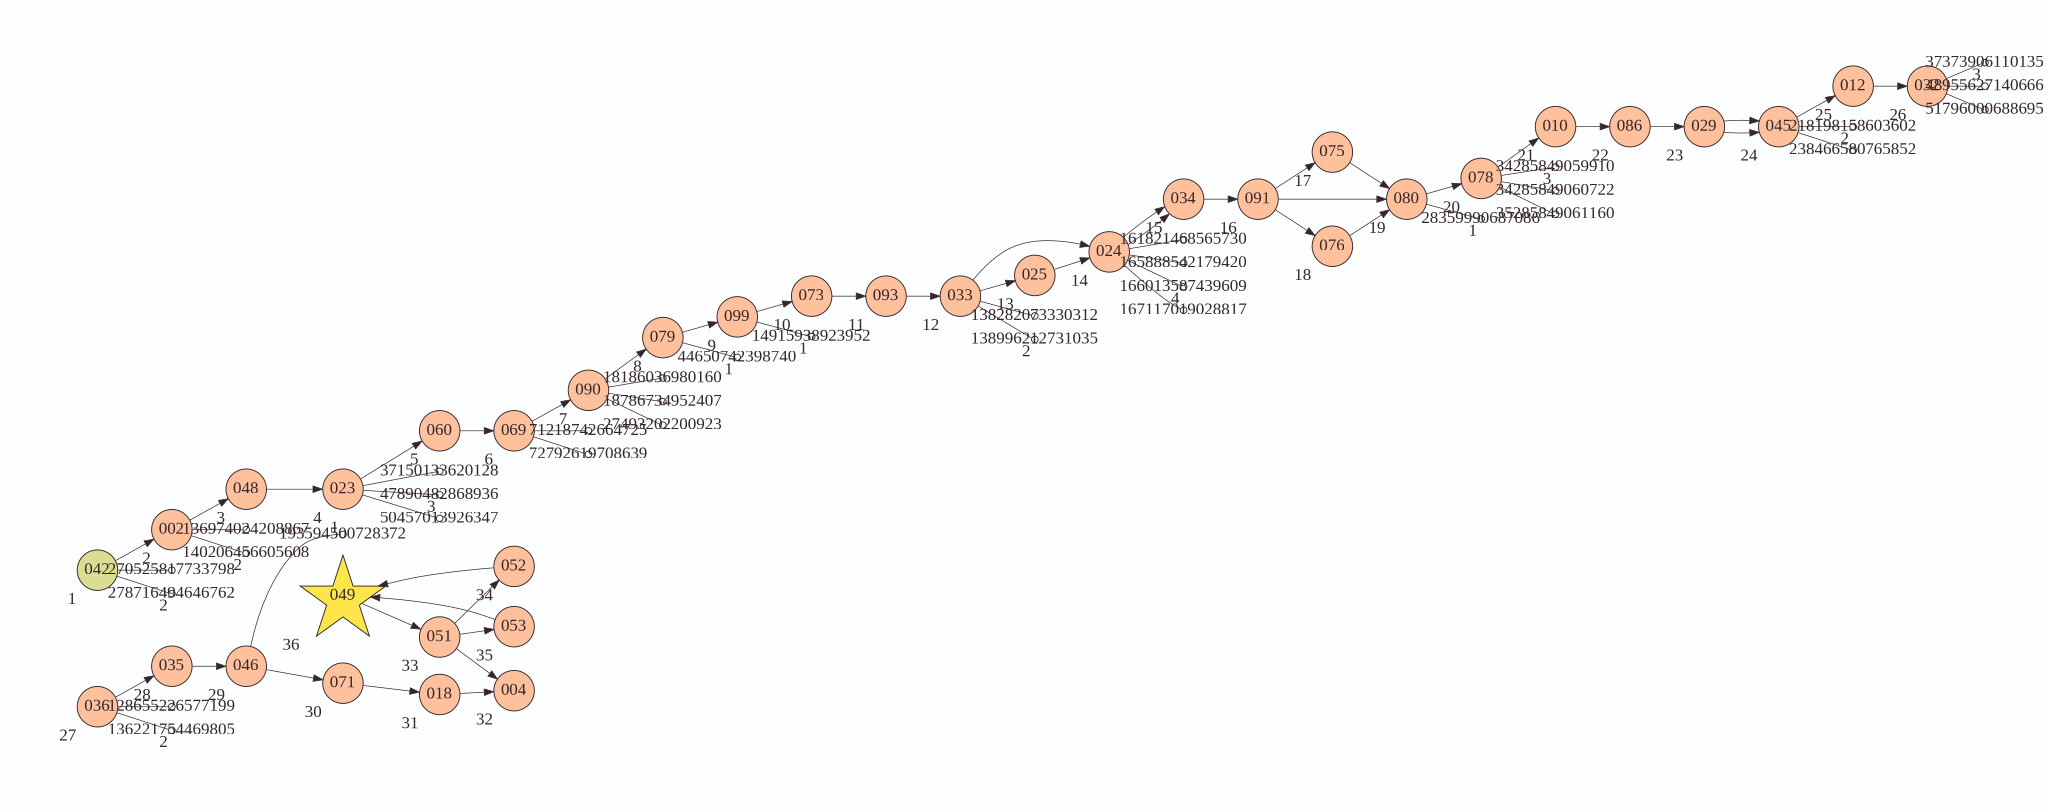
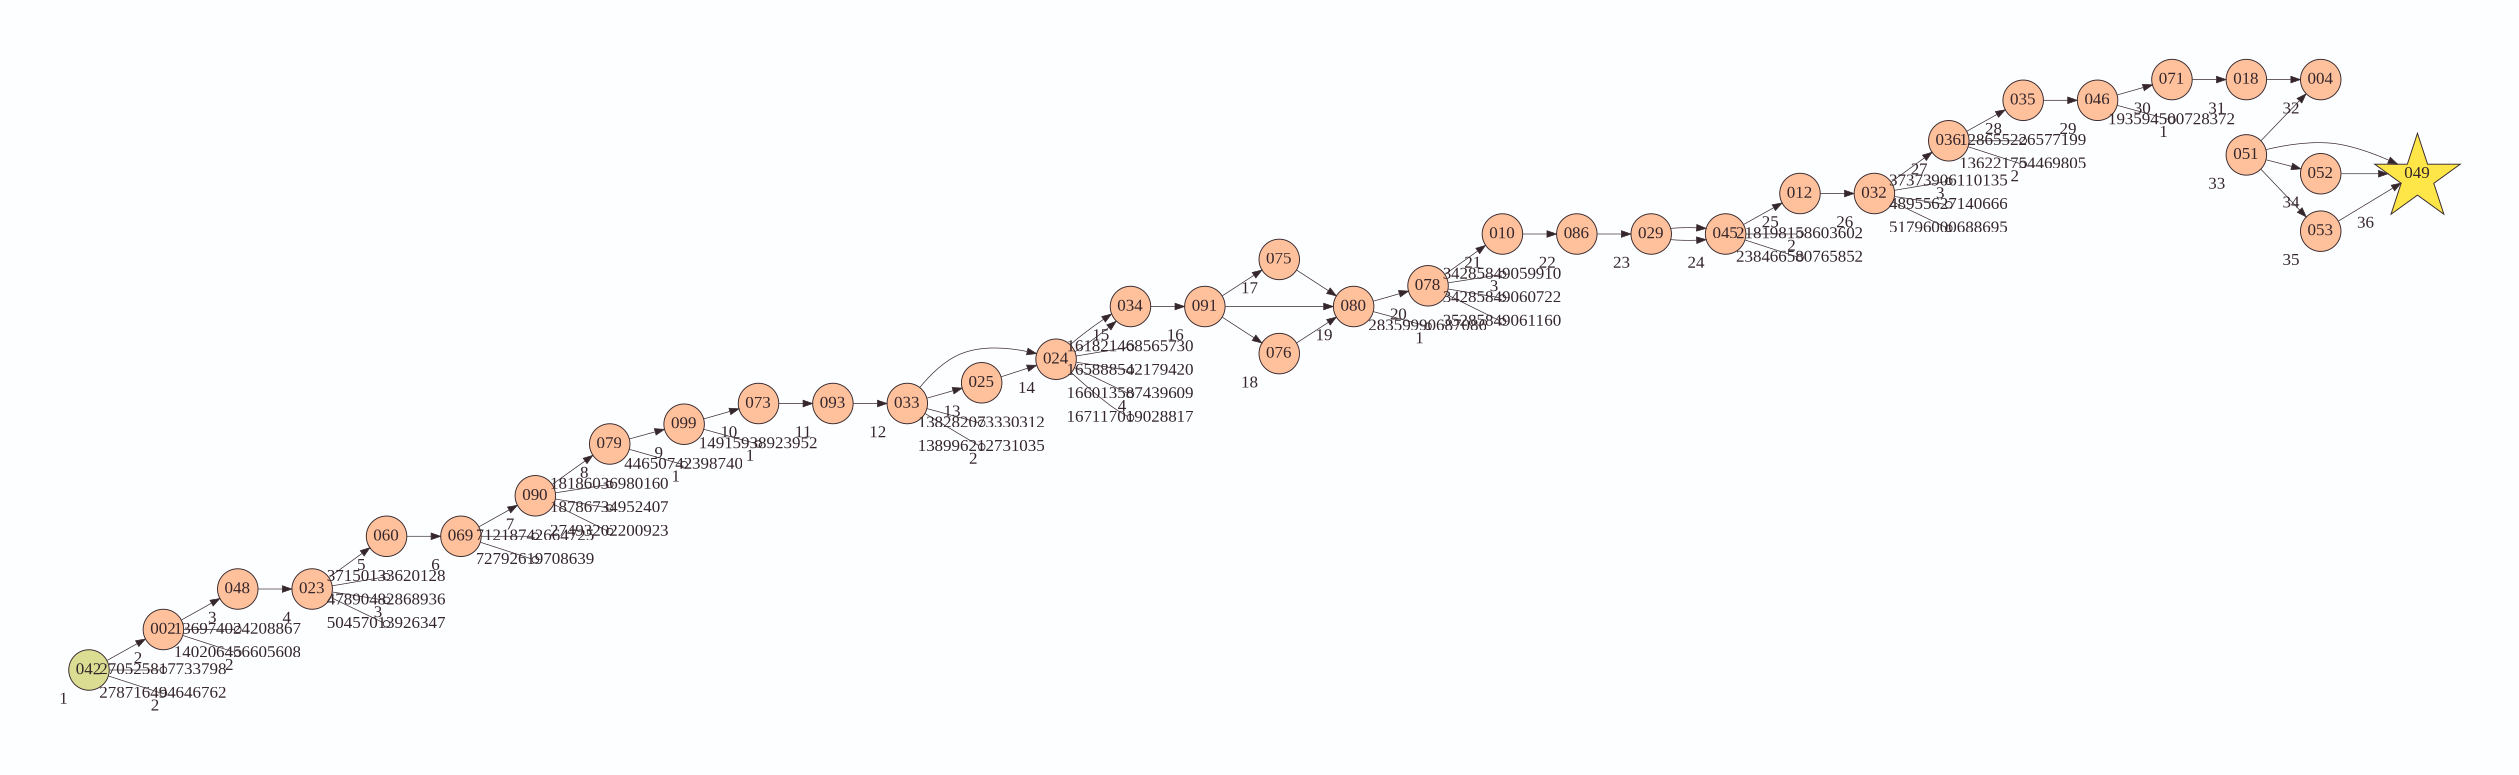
none -> (1908, 170)
(387, 614) -> (2329, 143)
